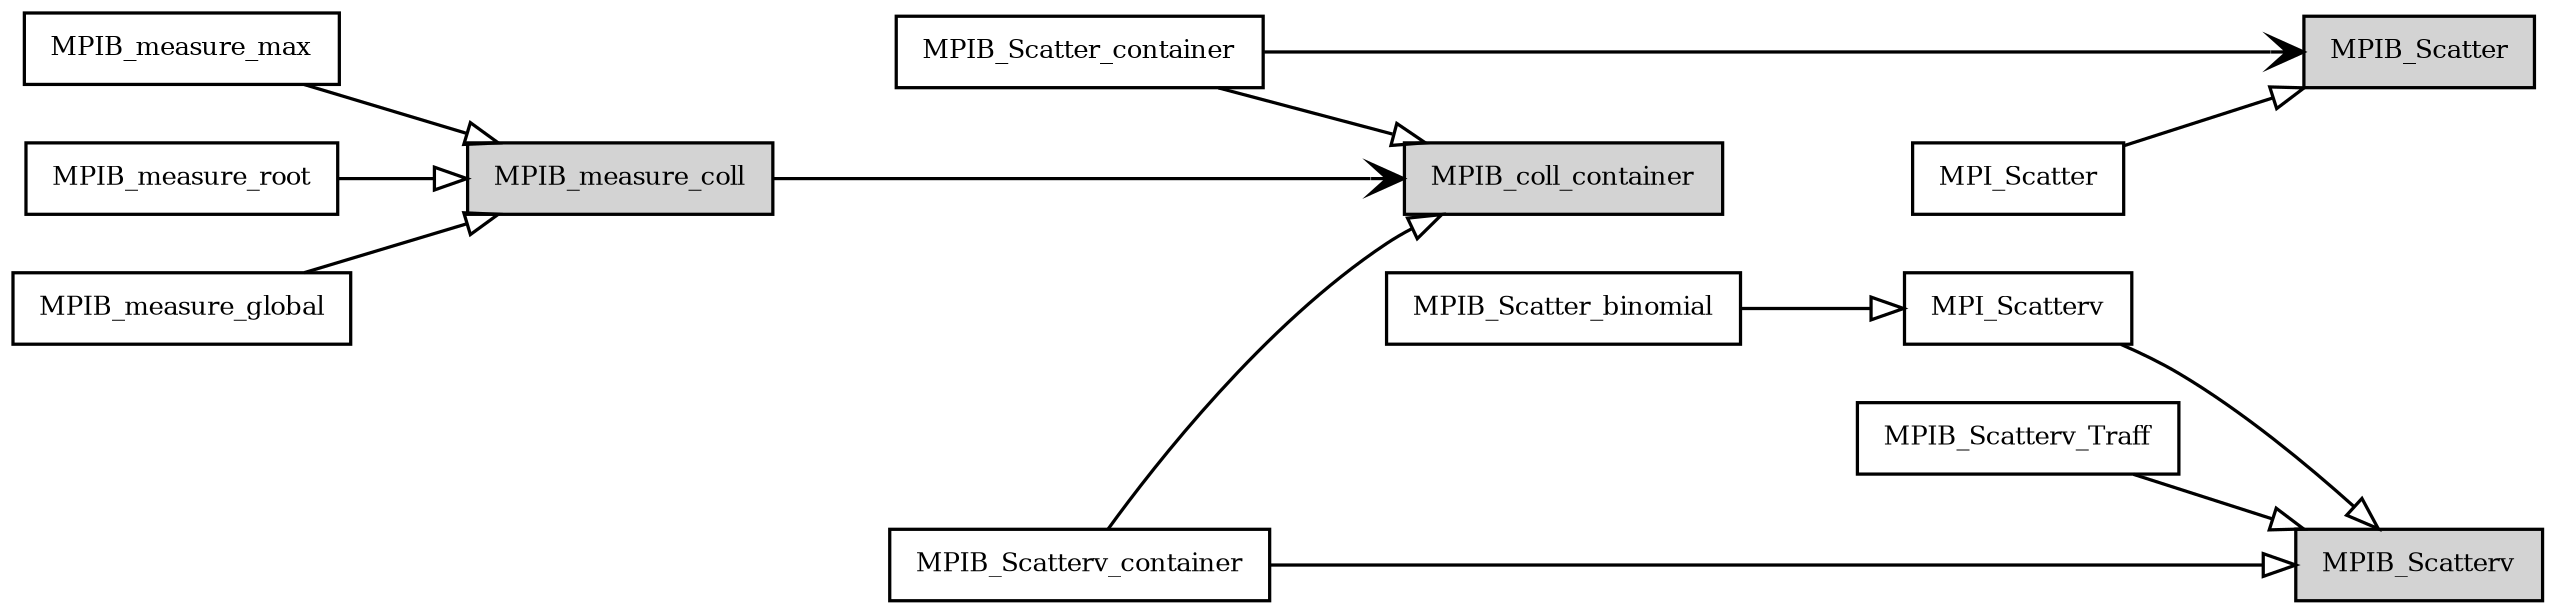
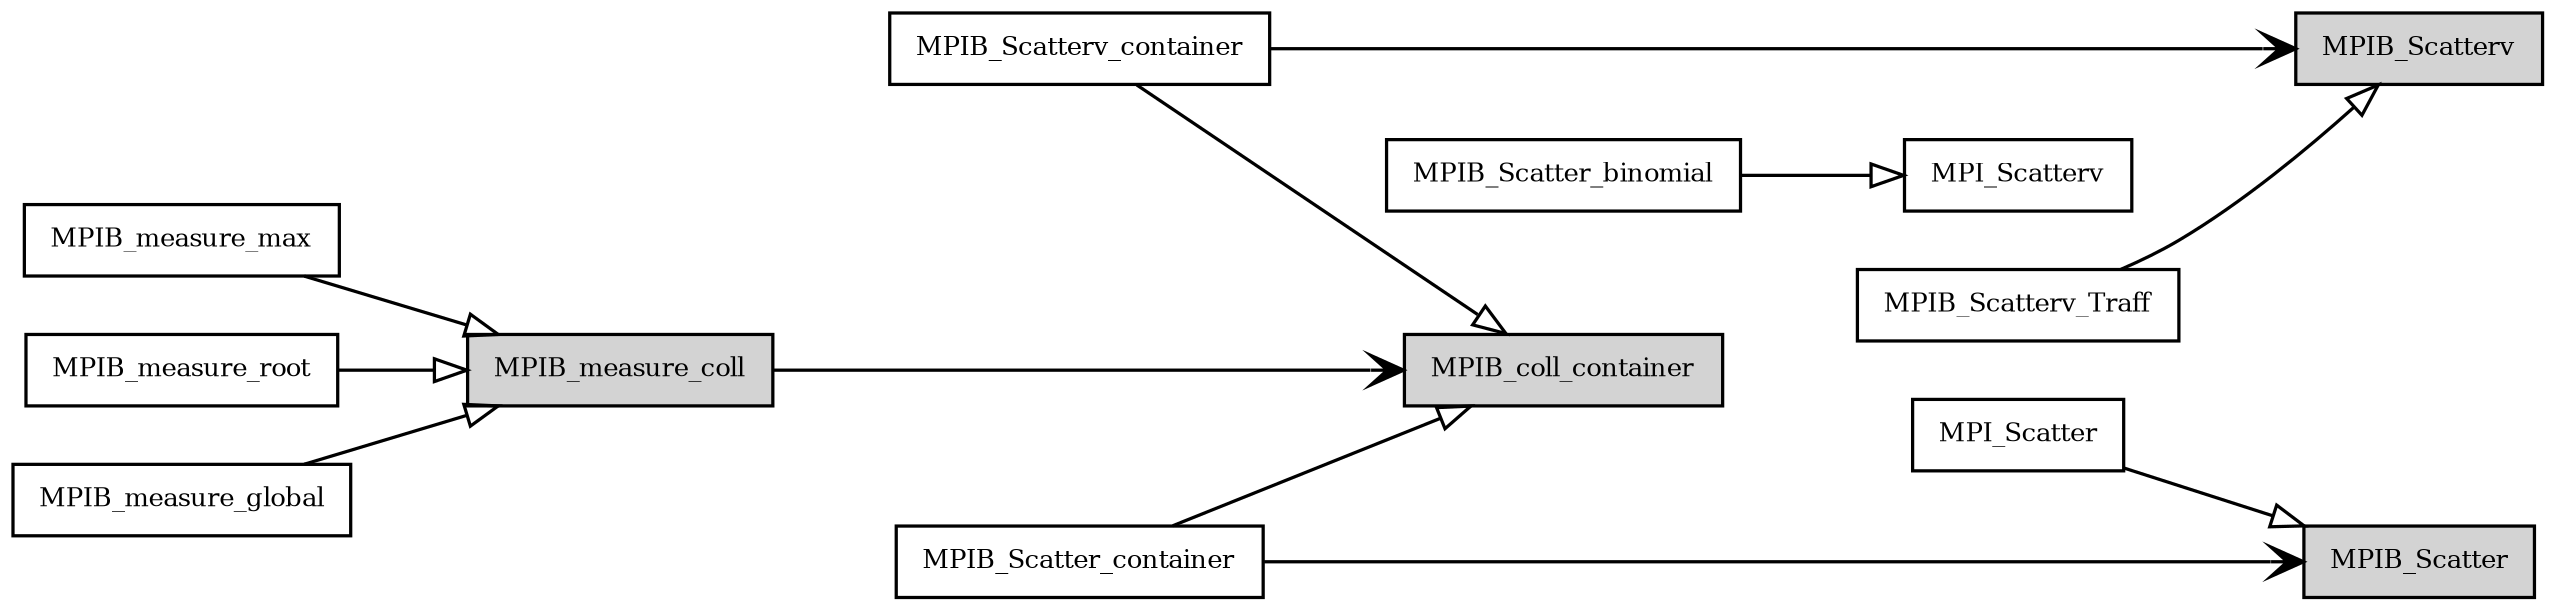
(2243, 416) -> none
(1766, 565) -> (1766, 49)
